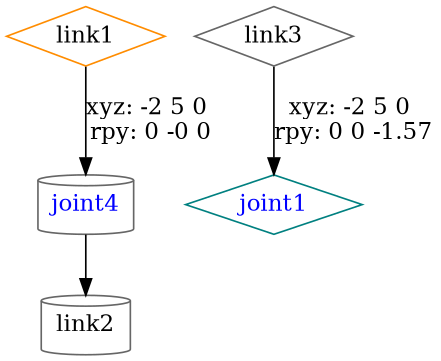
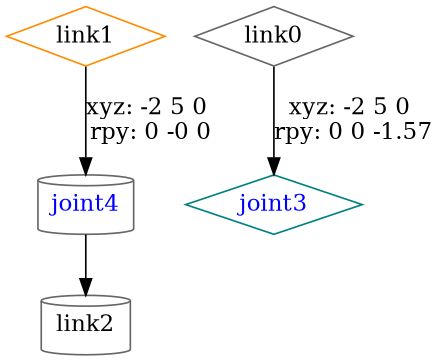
(274, 36) -> (274, 36)
(274, 205) -> (274, 205)
